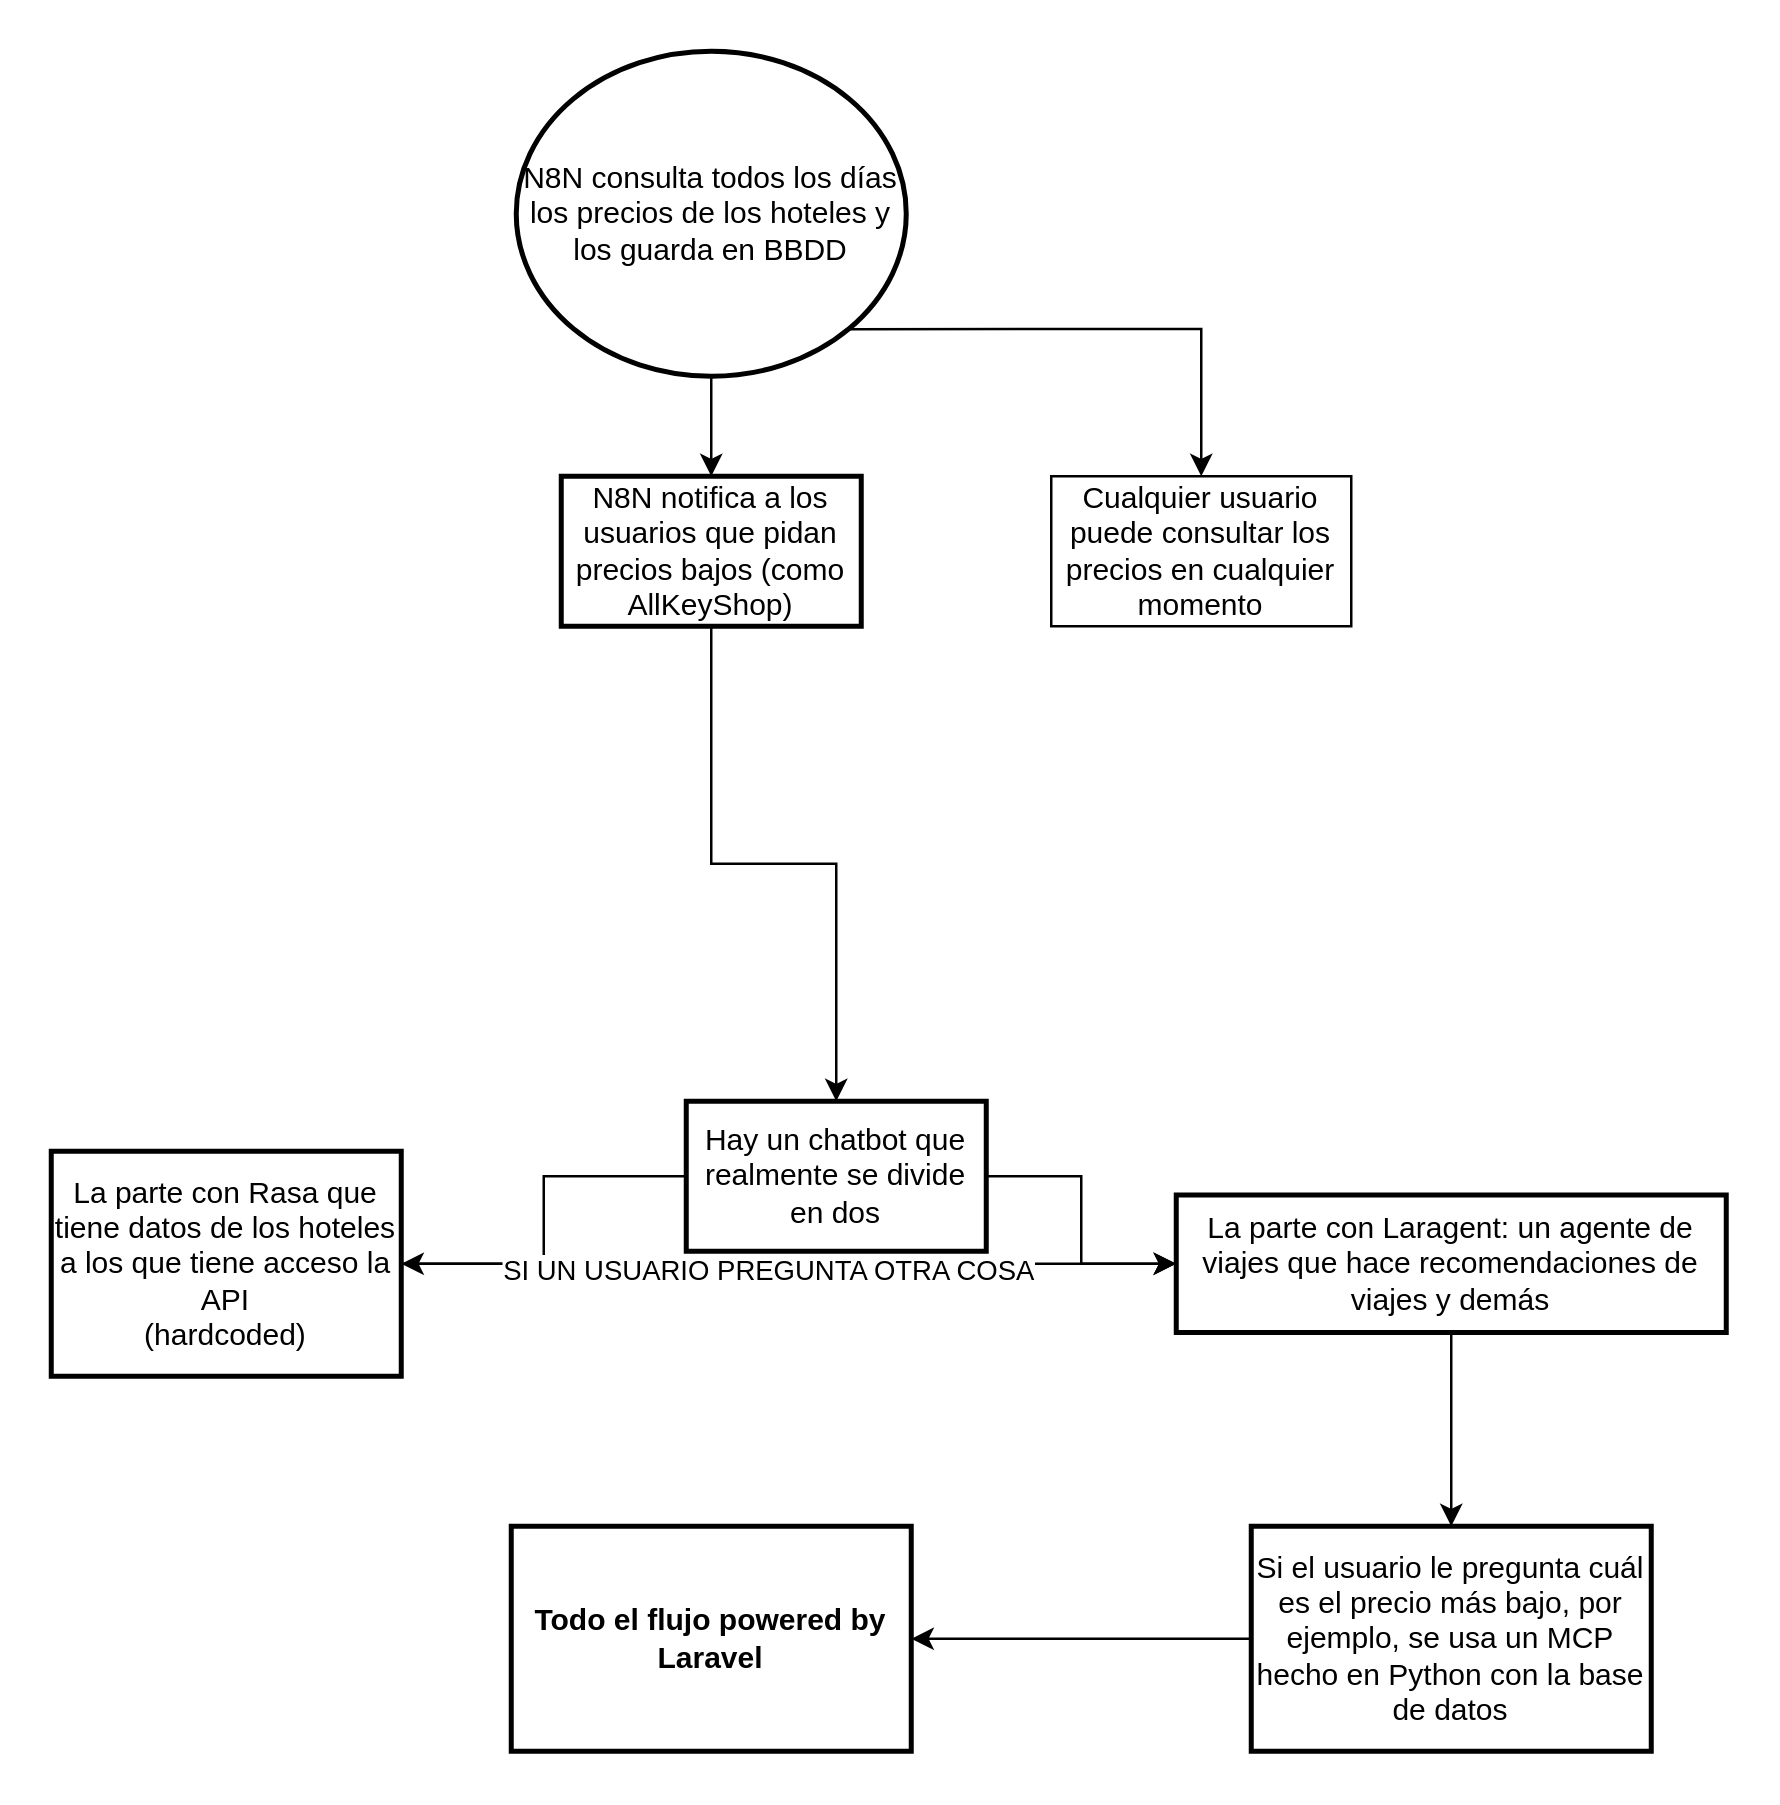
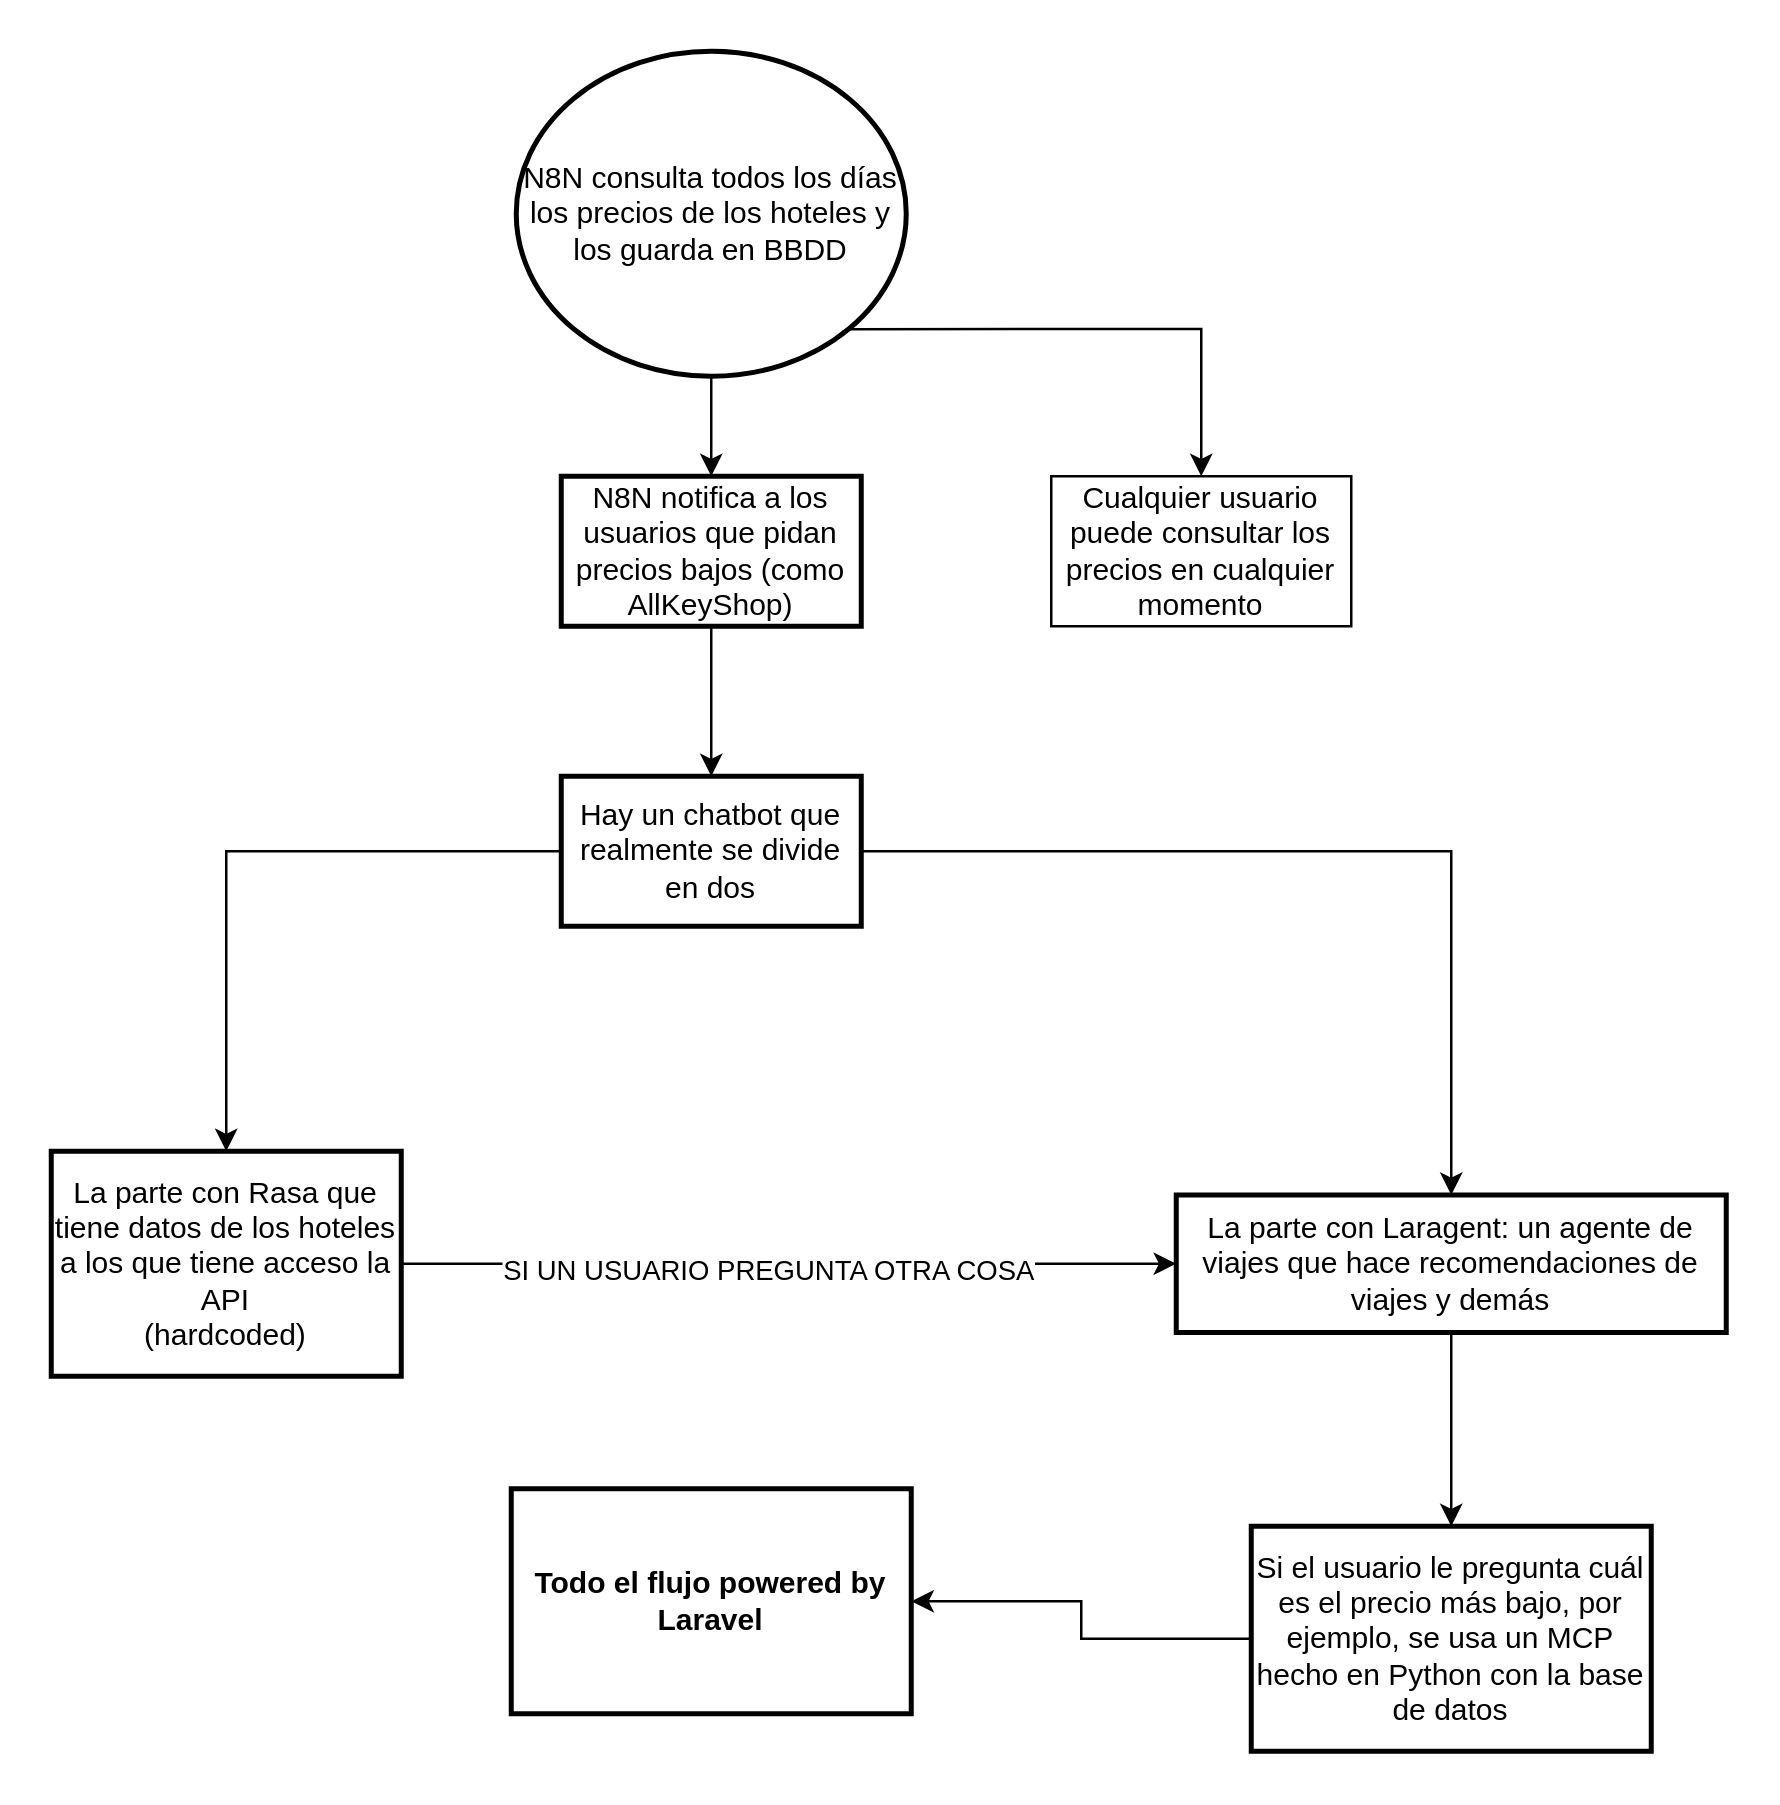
(836, 1176) -> (711, 851)
(711, 1639) -> (711, 1601)
